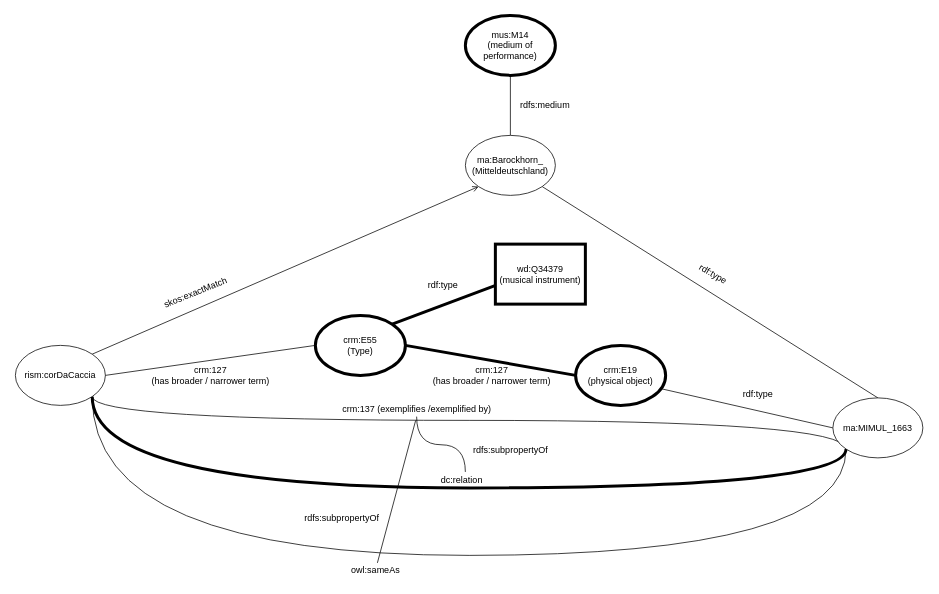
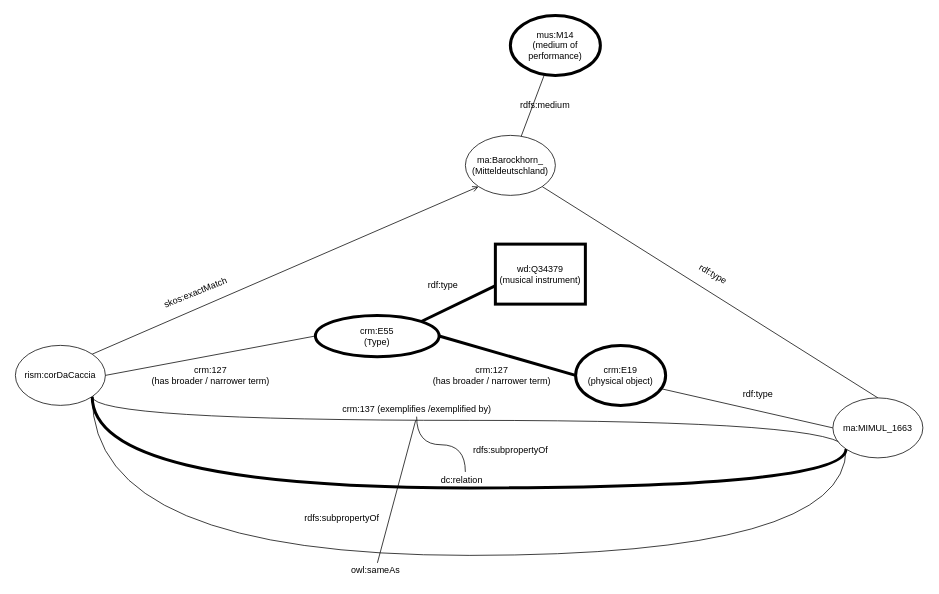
(510, 45) -> (555, 45)
(360, 345) -> (377, 336)
